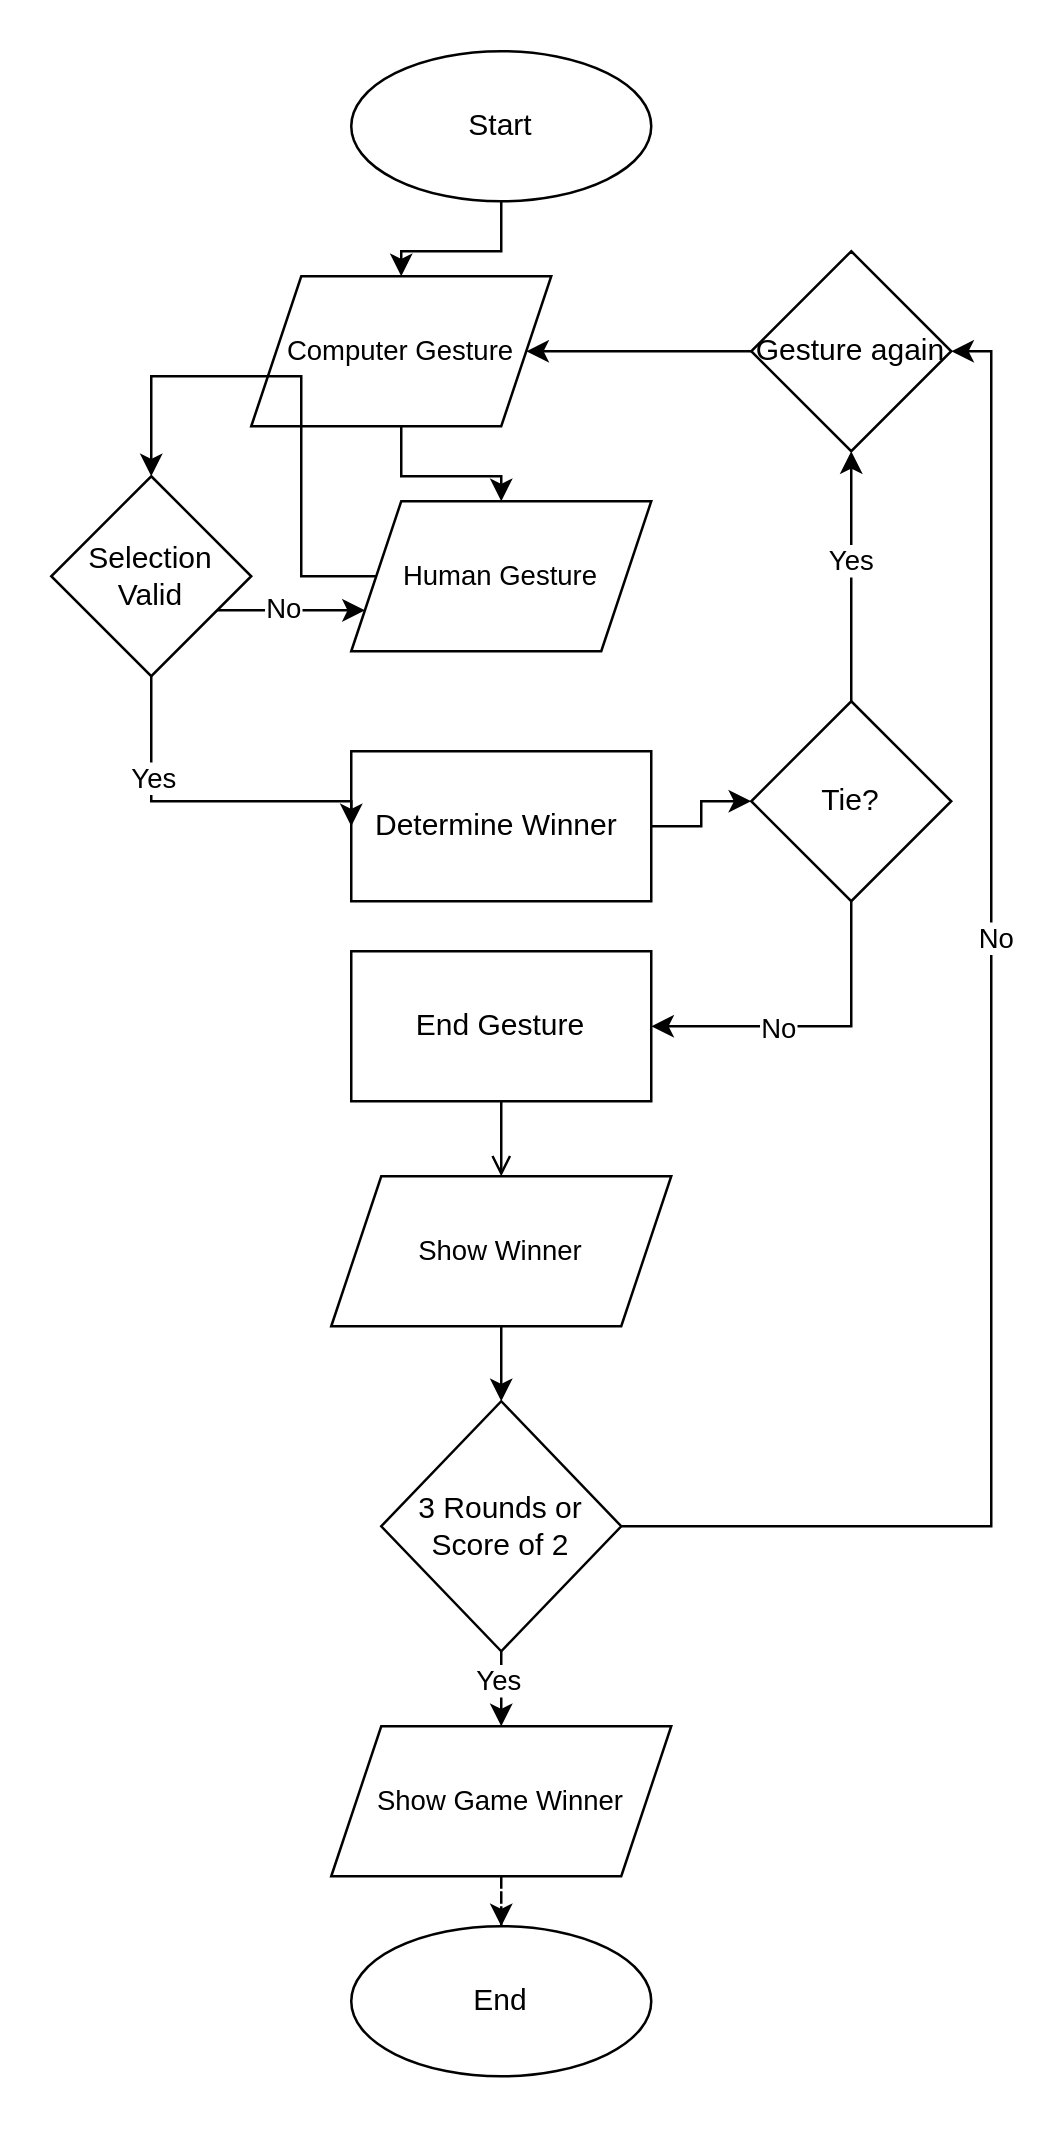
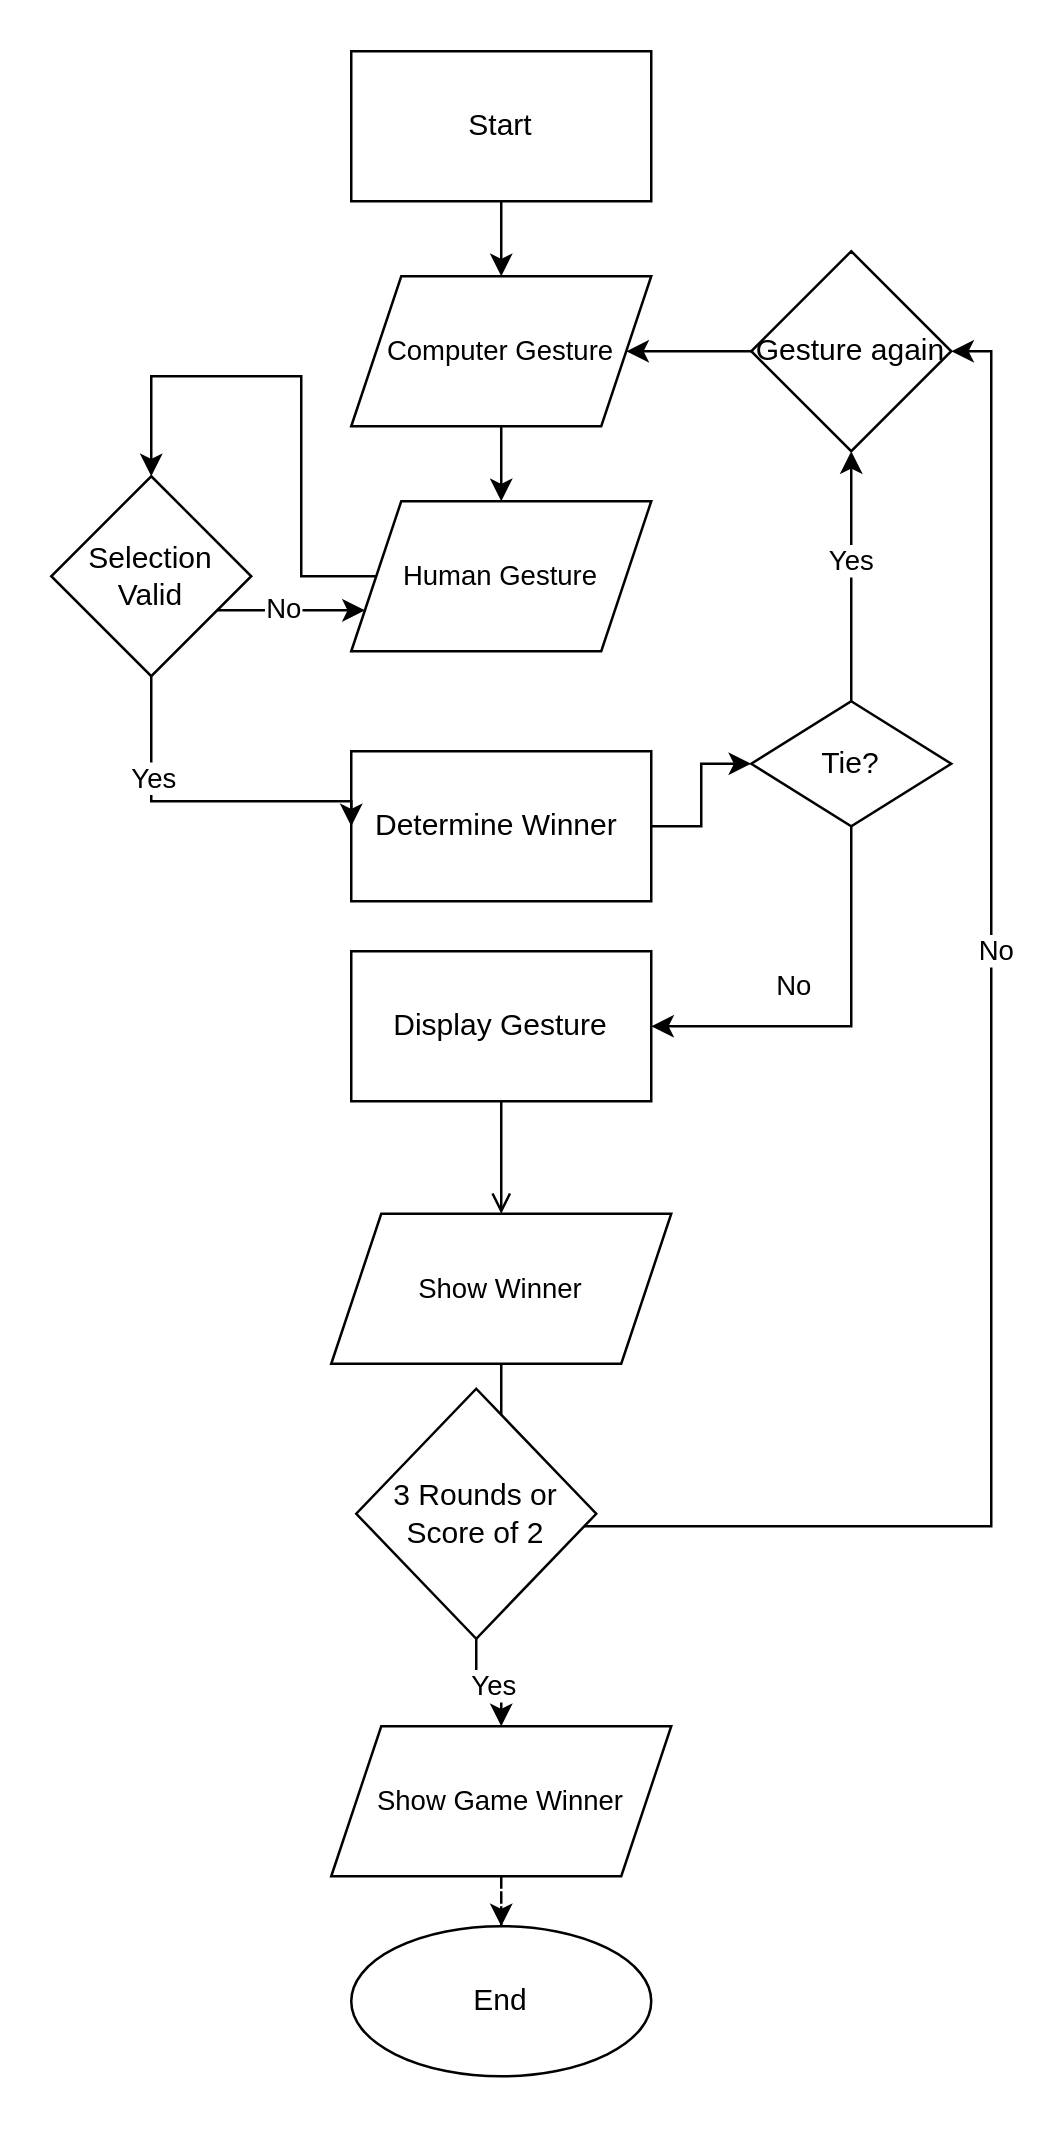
(501, 126) -> (501, 126)
(401, 351) -> (501, 351)
(851, 801) -> (851, 764)
(501, 1026) -> (501, 1026)
(501, 1251) -> (501, 1289)
(501, 1526) -> (476, 1514)
